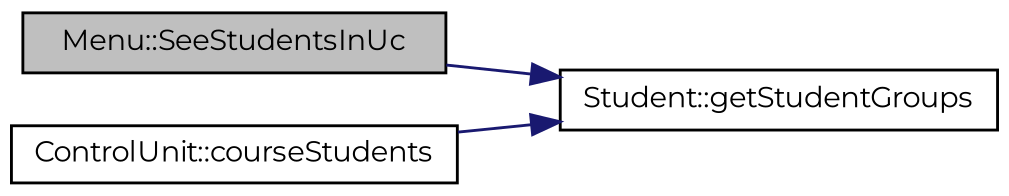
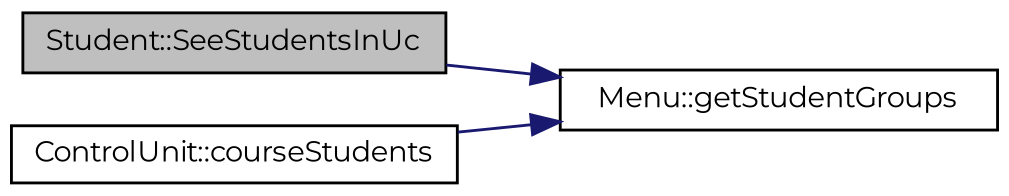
(234, 43) -> (234, 43)
(779, 100) -> (779, 100)
